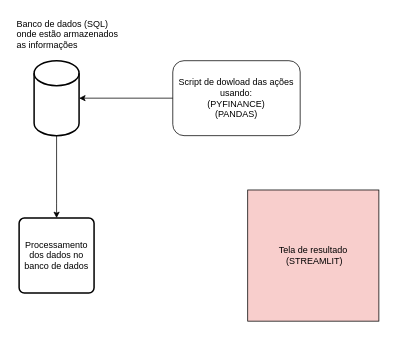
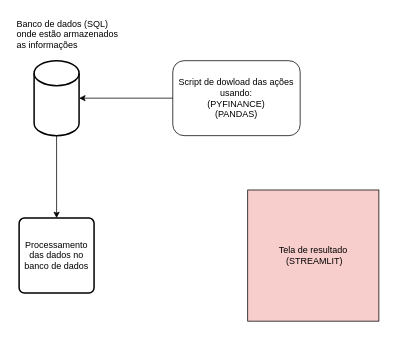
(57, 255) -> (57, 255)
